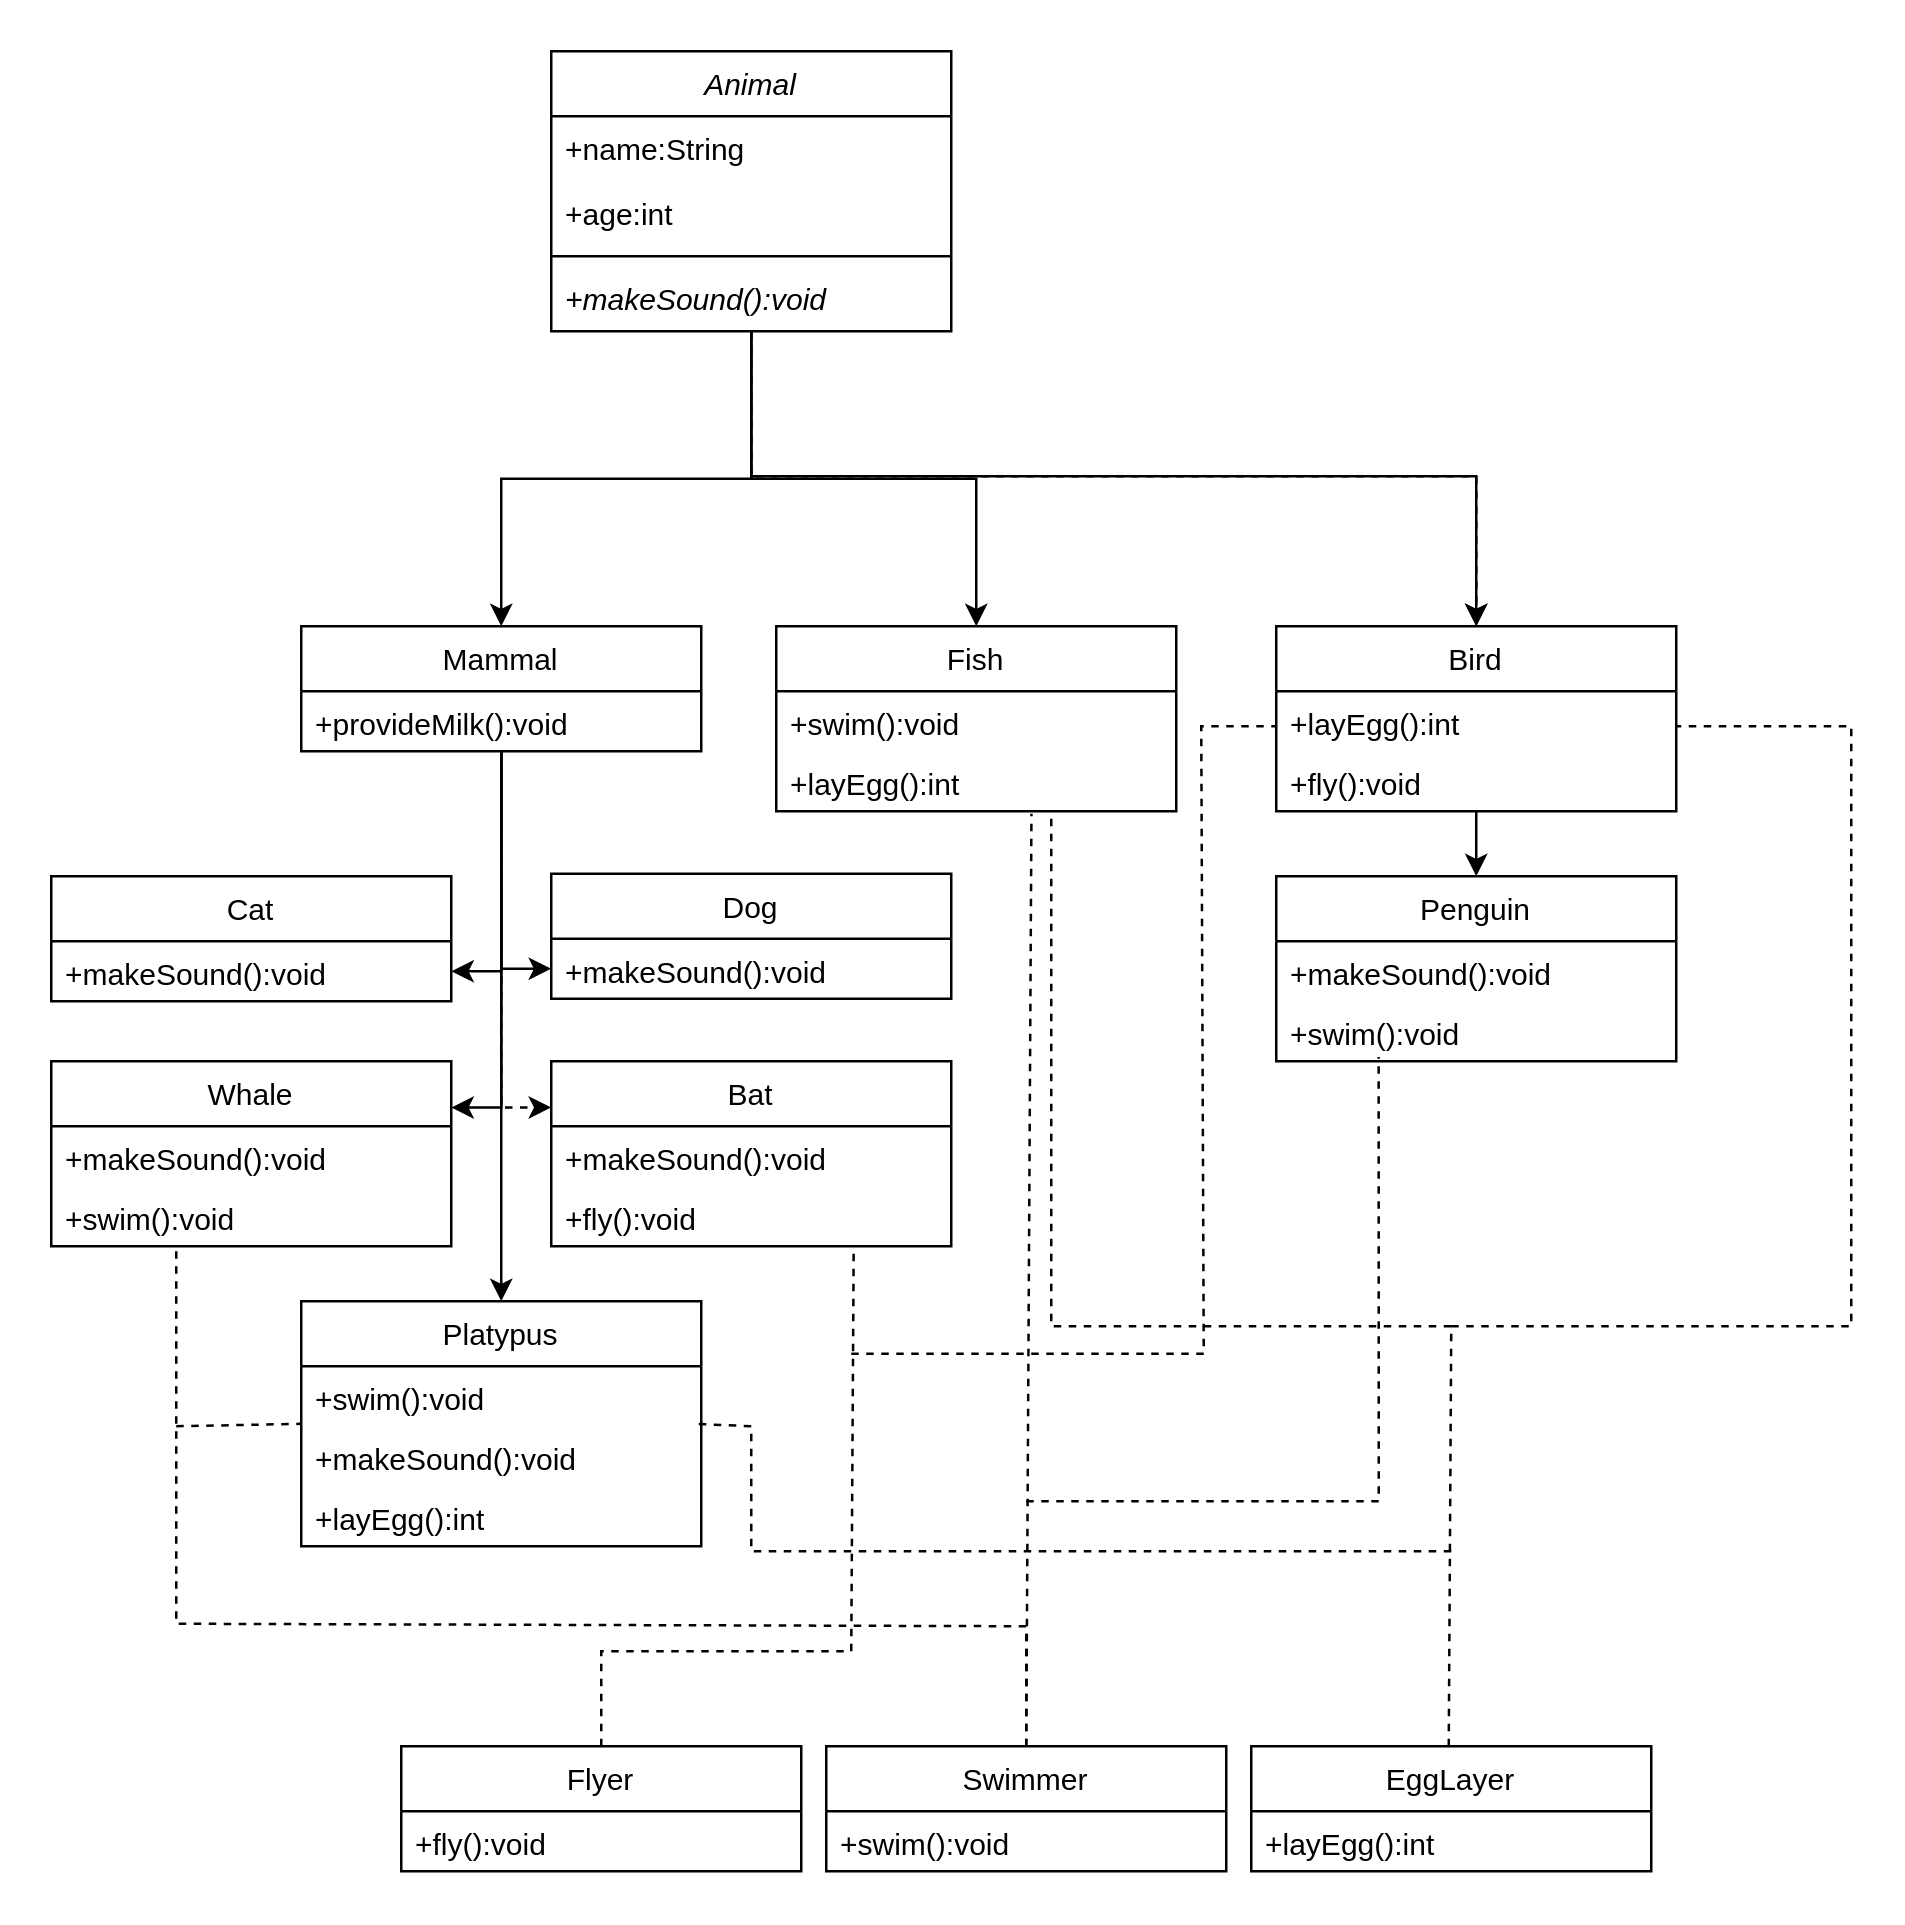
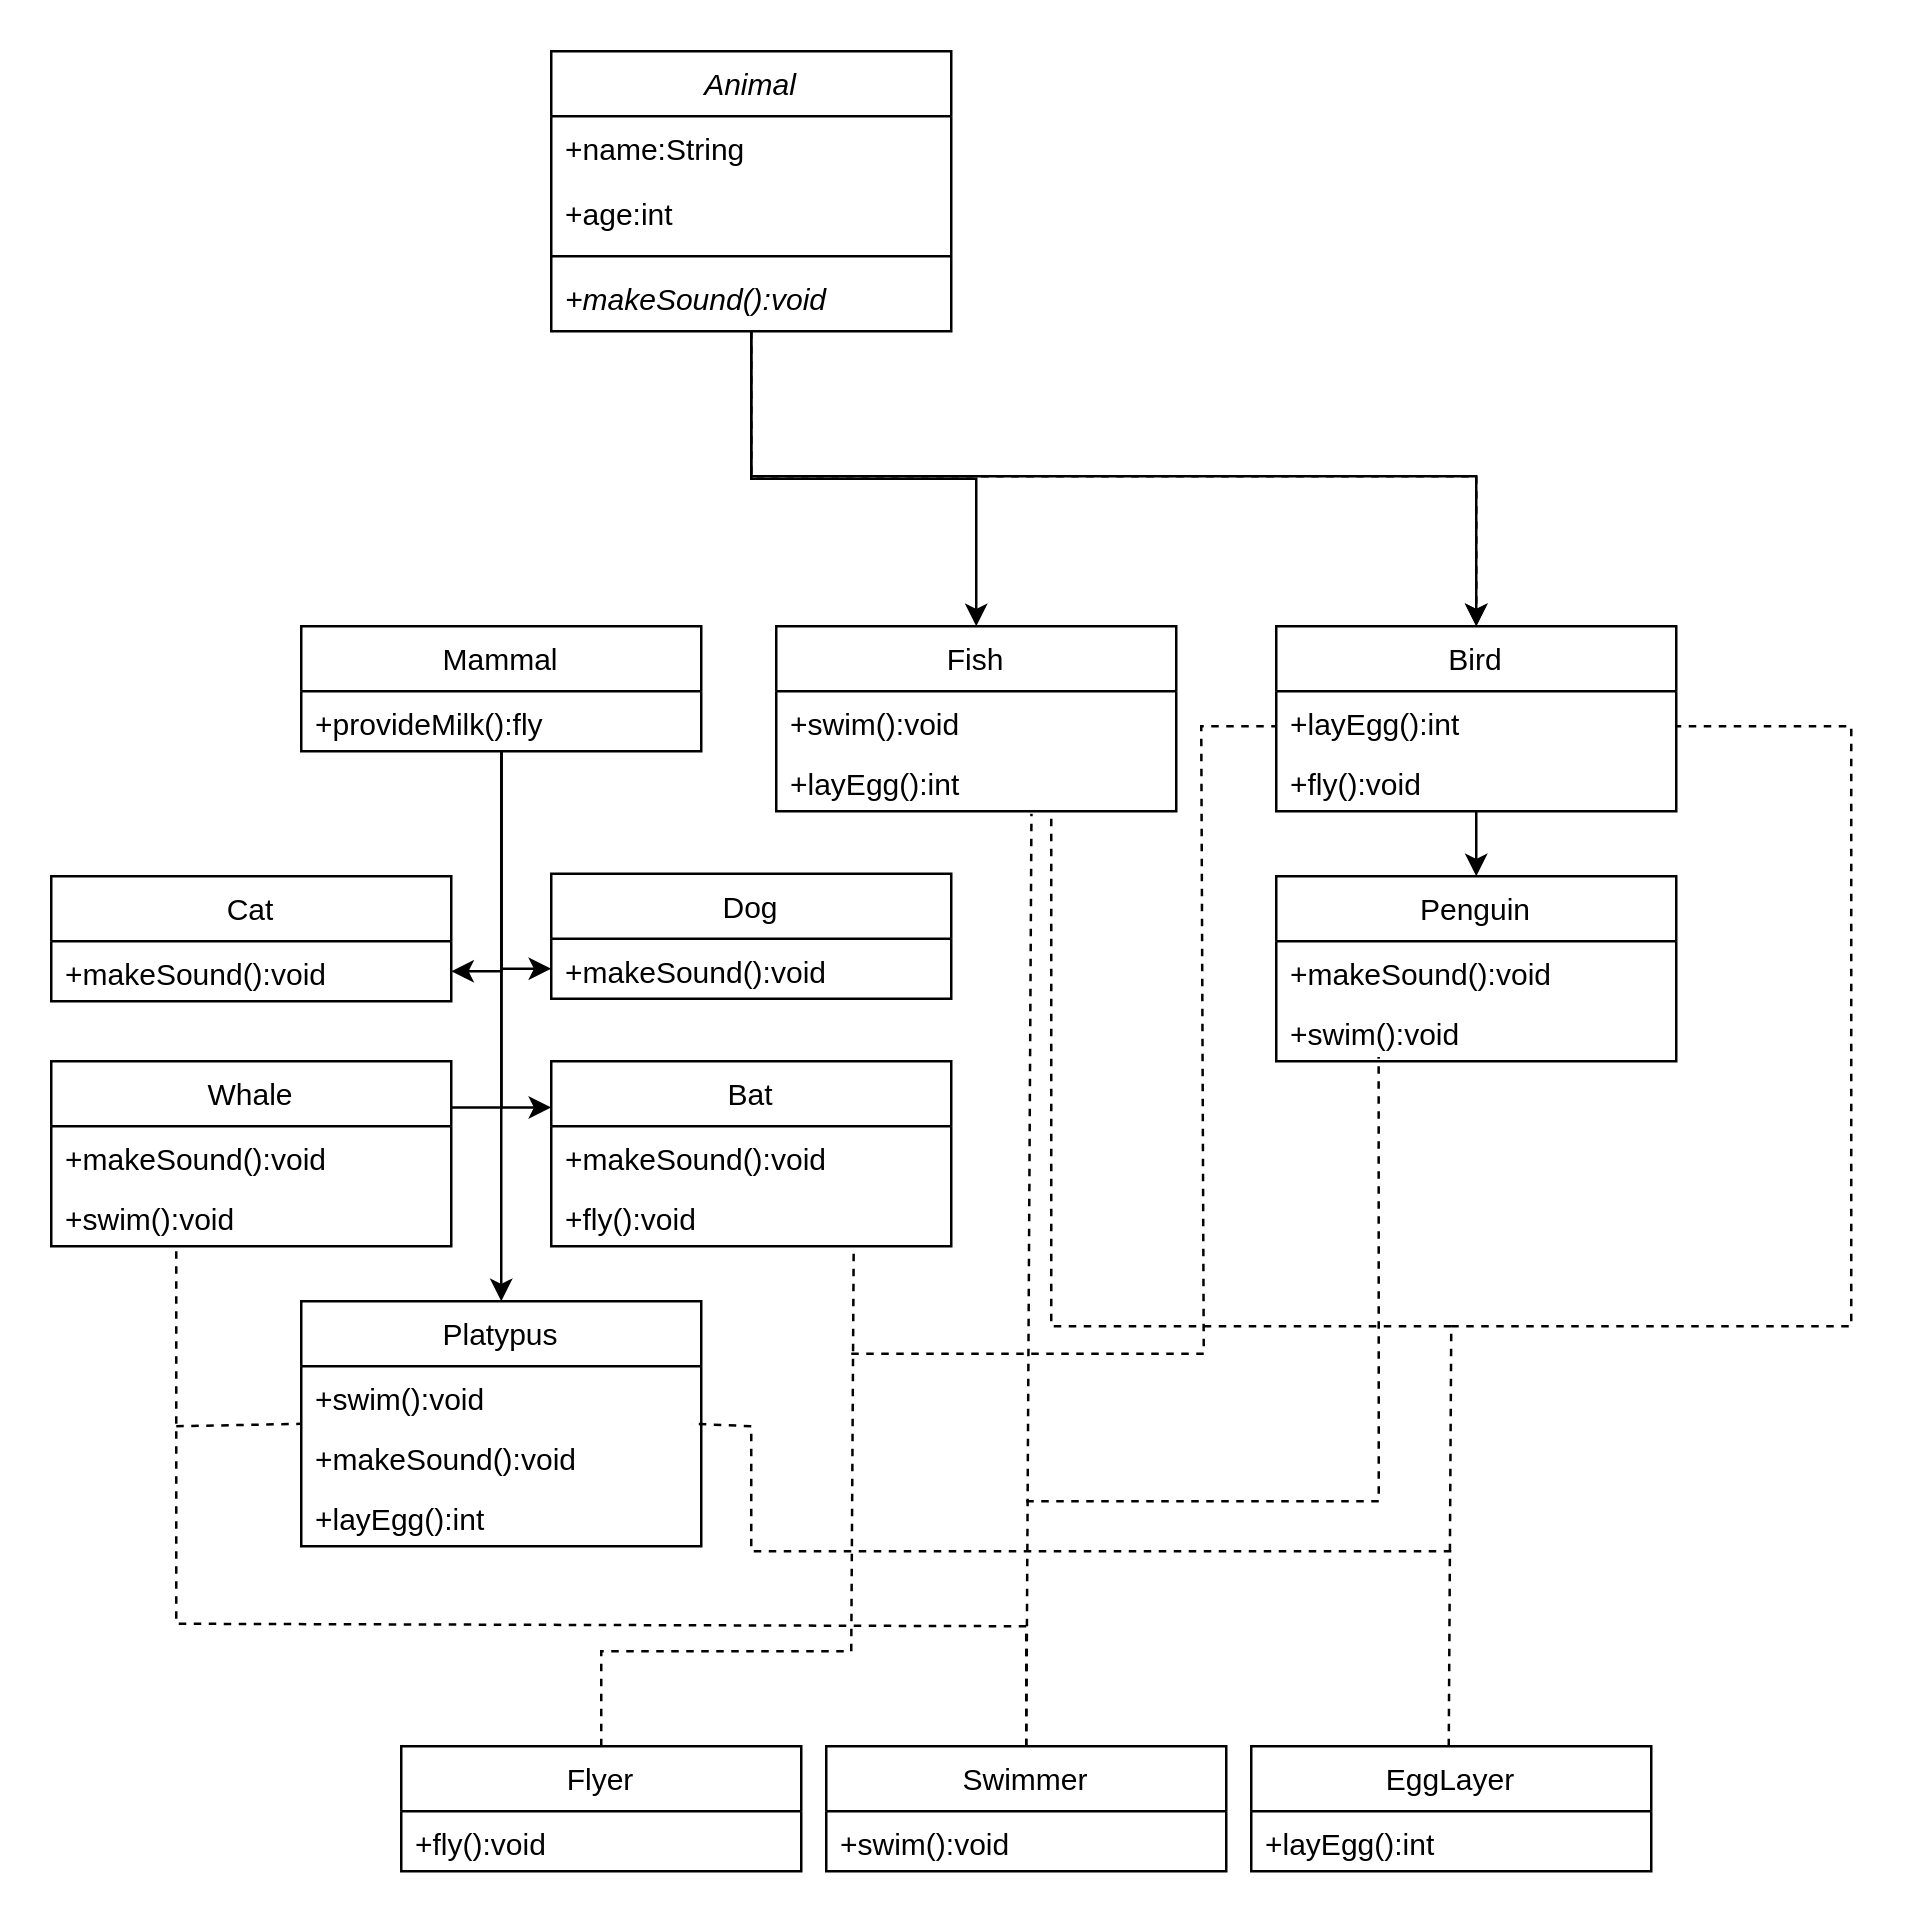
(560, 479) -> none
(455, 725) -> (447, 725)
(469, 1108) -> (462, 1108)
(520, 1108) -> (520, 1108)
